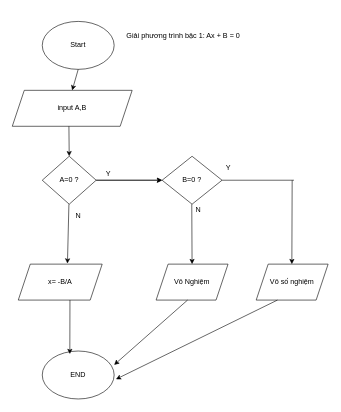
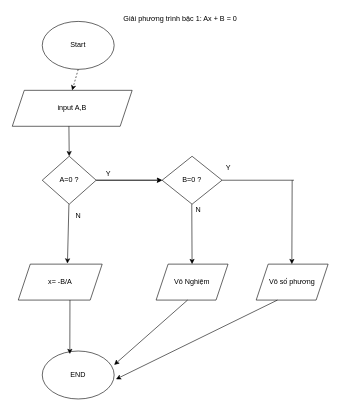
(183, 36) -> (180, 18)
(76, 78) -> (76, 78)
(293, 282) -> (293, 282)
